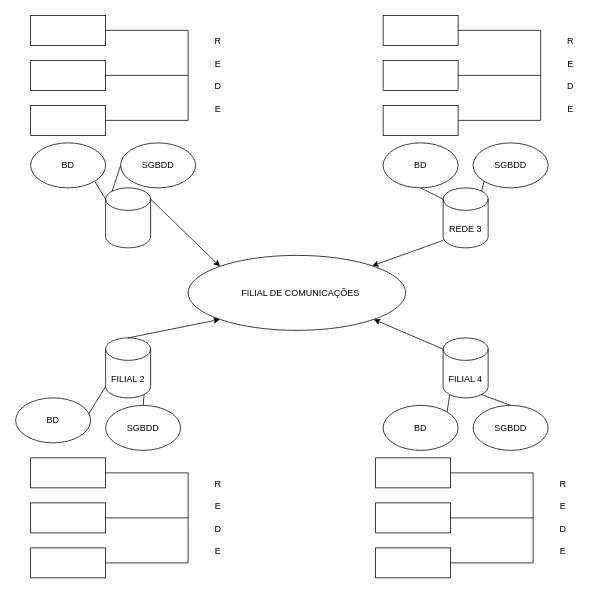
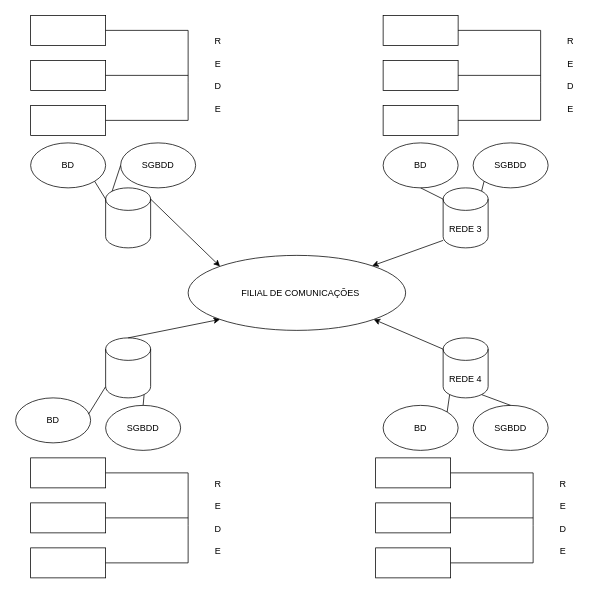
(128, 379) -> none
(465, 379) -> (465, 379)
